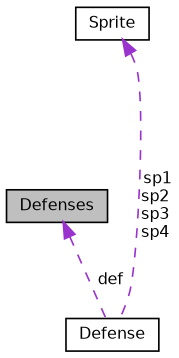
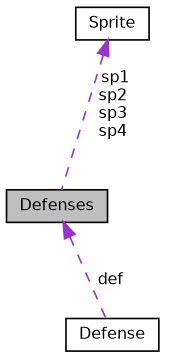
(139, 187) -> (82, 123)
